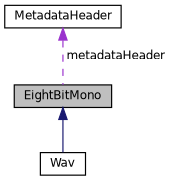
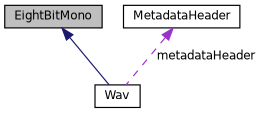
(63, 63) -> (146, 61)
